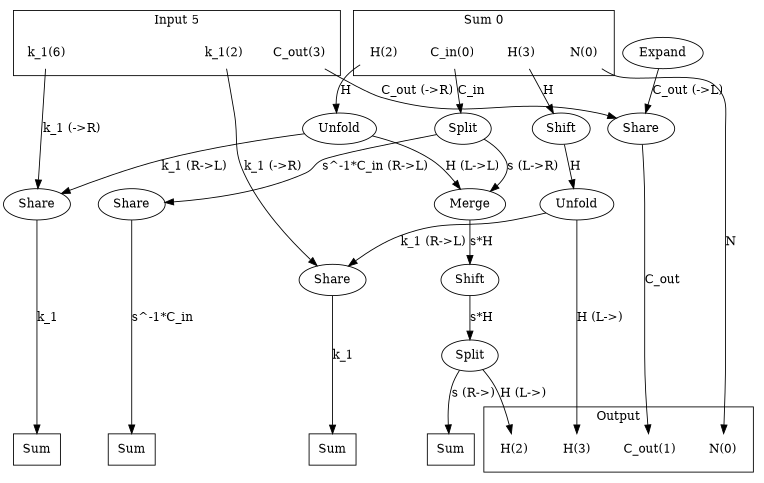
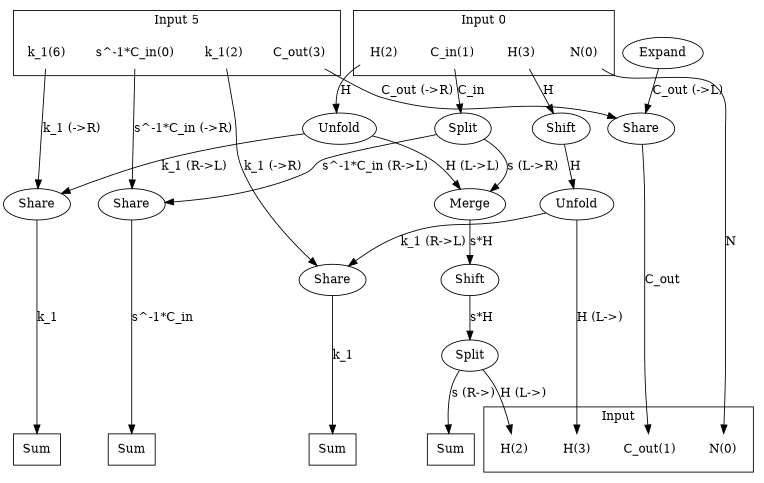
(484, 20) -> (484, 20)
none -> (135, 53)
(453, 53) -> (453, 53)
(619, 417) -> (619, 417)
